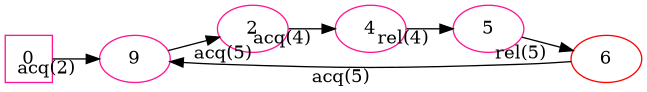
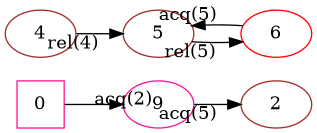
(253, 29) -> (276, 104)
(305, 29) -> none
(371, 29) -> (41, 34)
(489, 29) -> (158, 34)
(377, 67) -> (224, 25)
